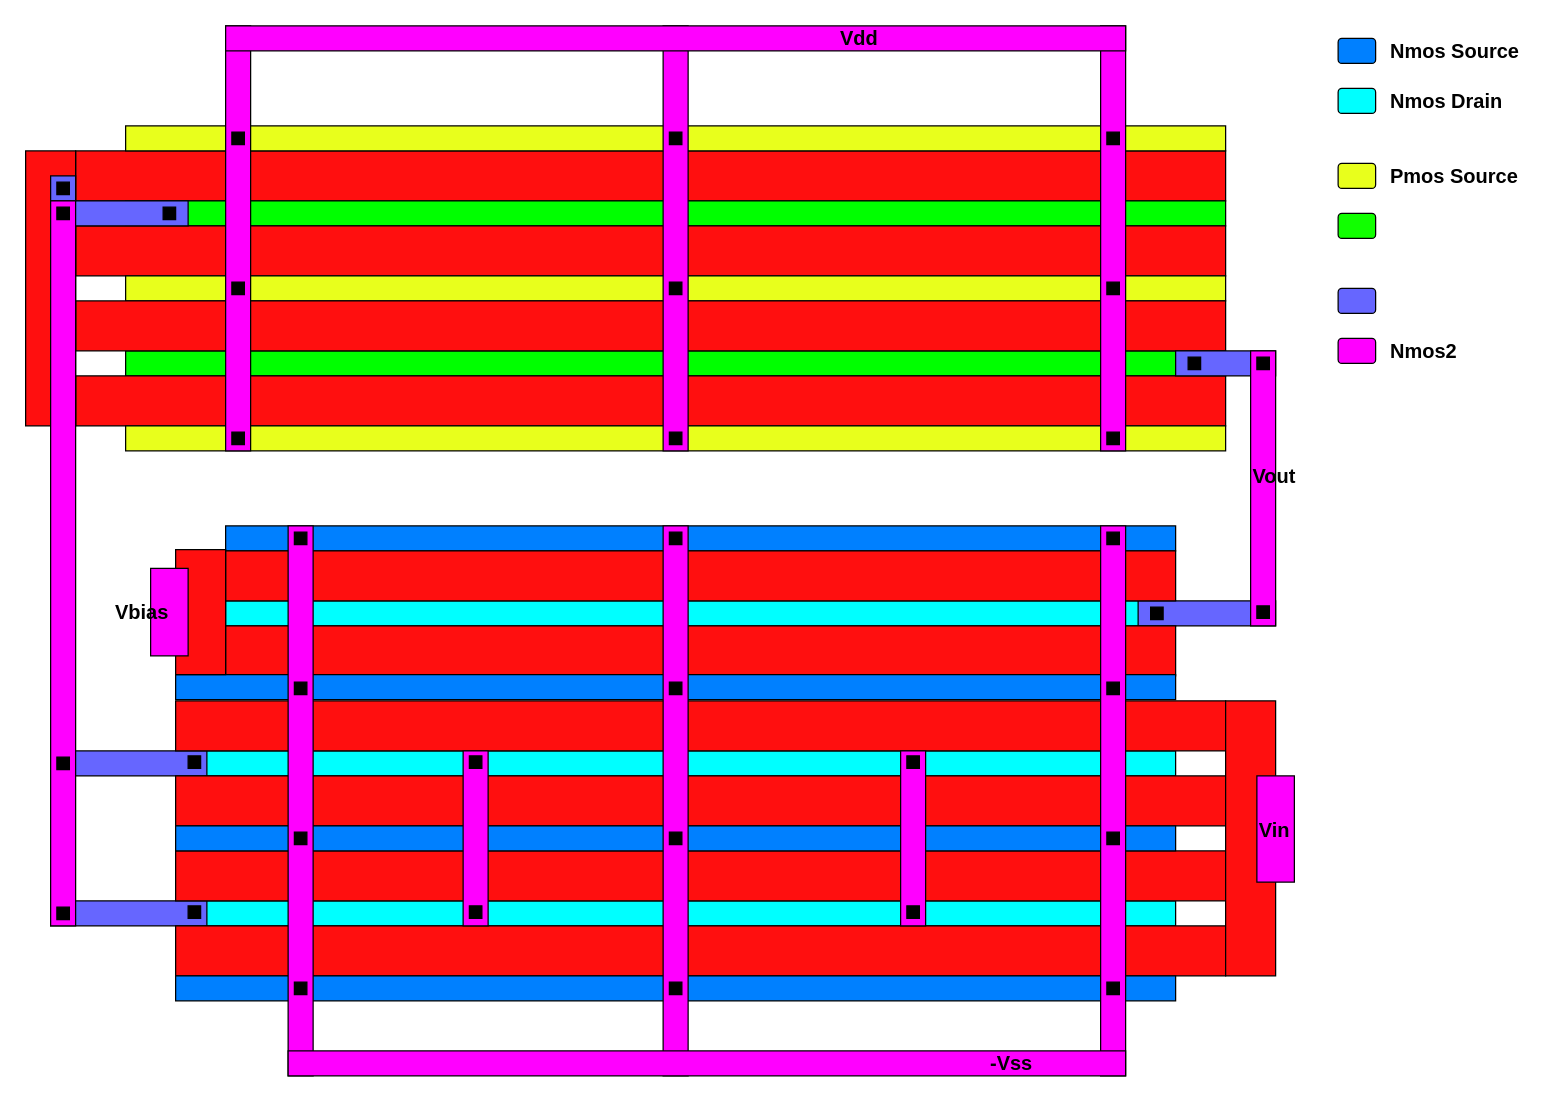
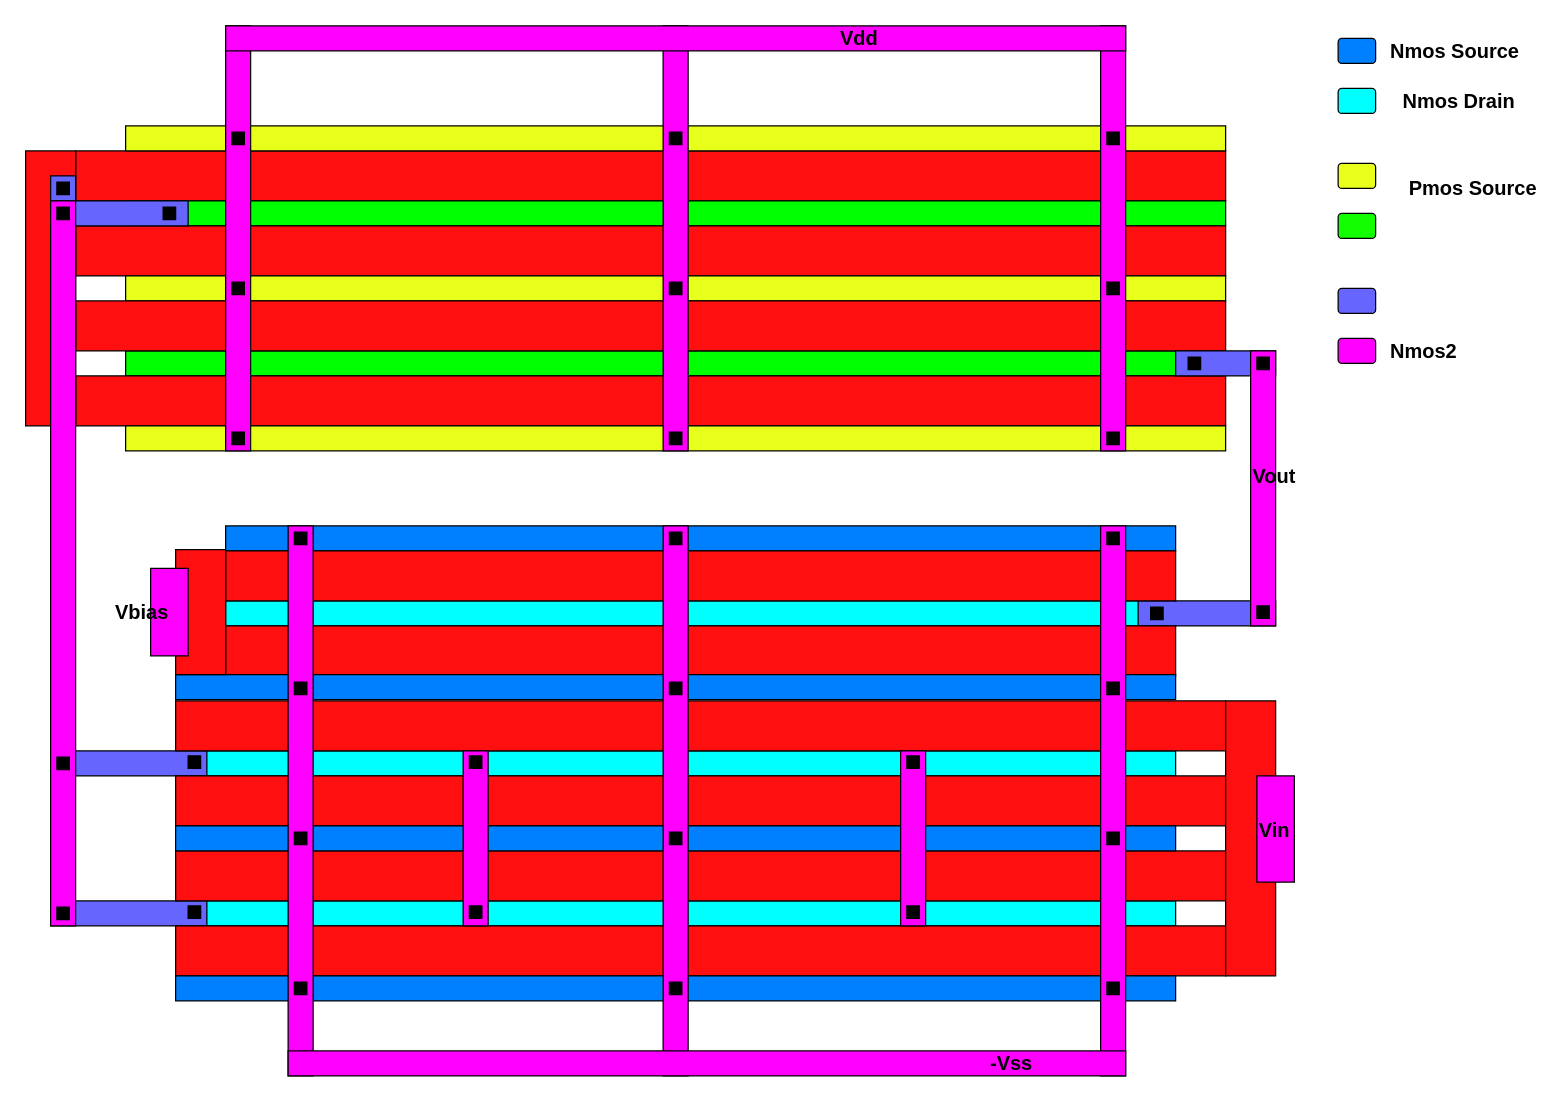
(1457, 101) -> (1469, 101)
(1463, 176) -> (1482, 188)
